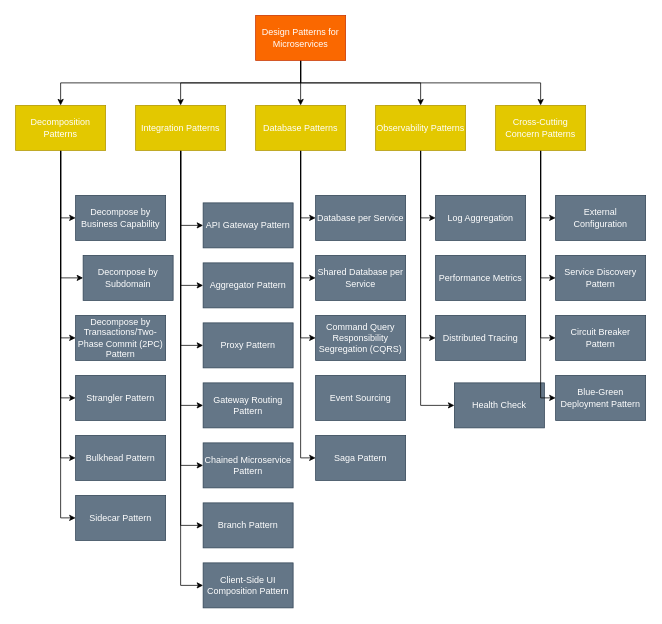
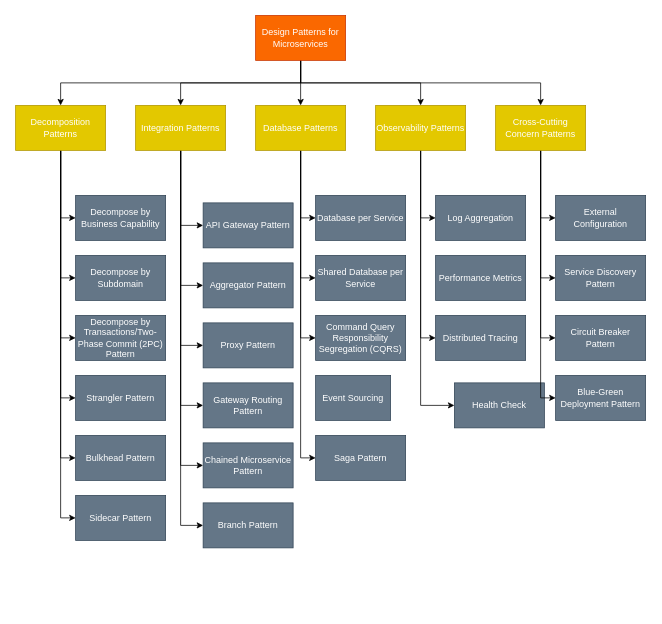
(128, 278) -> (120, 278)
(360, 398) -> (353, 398)
(180, 564) -> none
(248, 585) -> none
